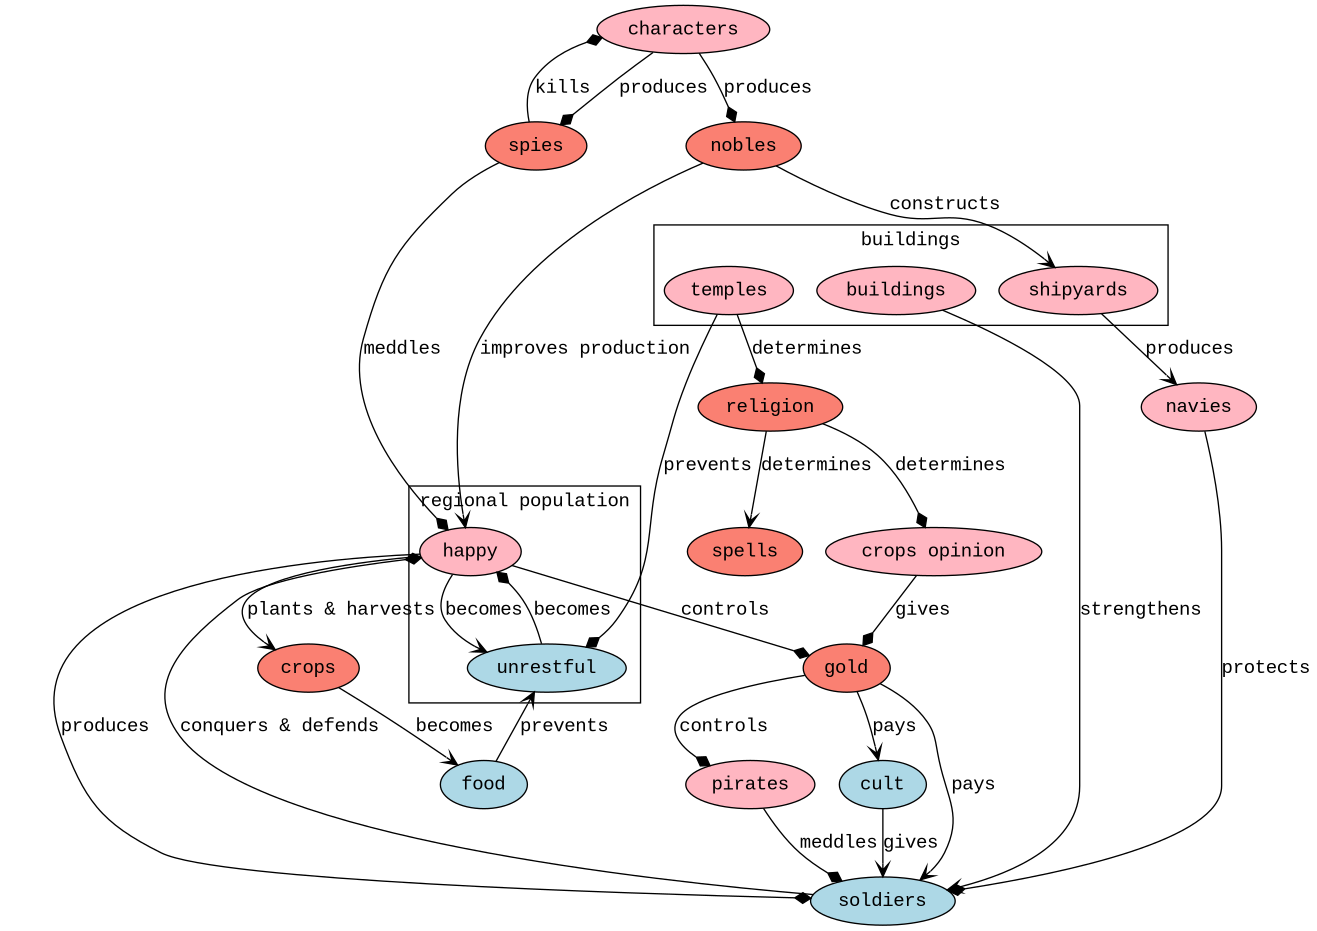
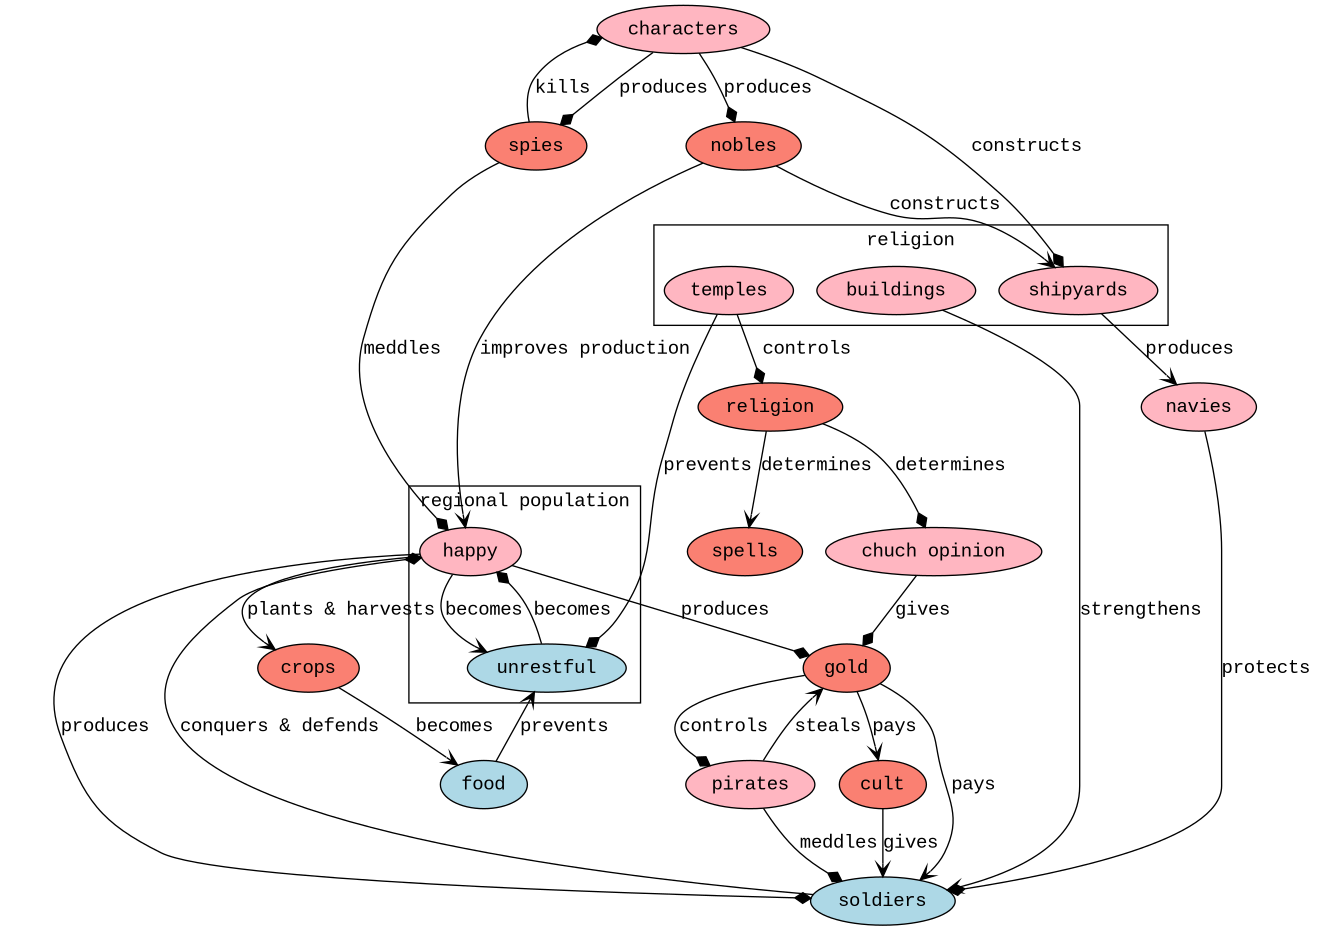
none -> (913, 127)
(911, 240) -> (911, 240)
(807, 349) -> (807, 349)
(934, 552) -> (934, 552)
(726, 610) -> (726, 610)
none -> (786, 727)
(883, 785) -> (883, 785)
